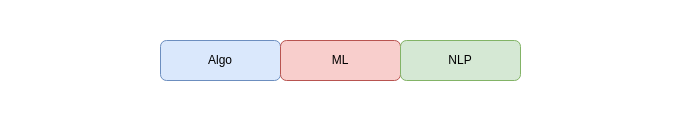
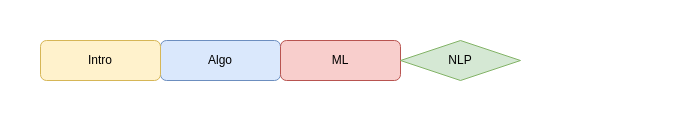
none -> (101, 61)
(461, 61) -> (461, 61)
